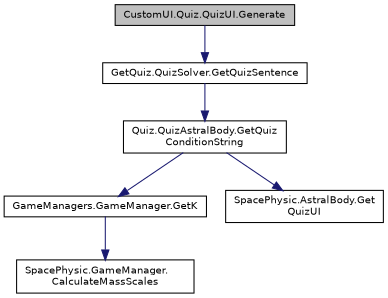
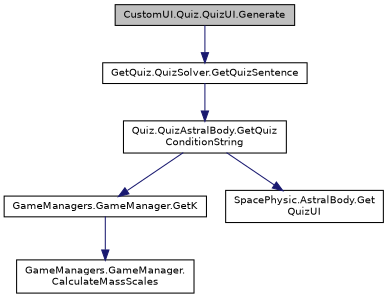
(105, 276) -> (105, 276)
